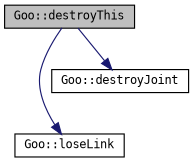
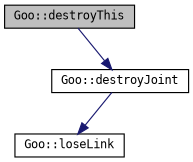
(40, 75) -> (98, 109)
